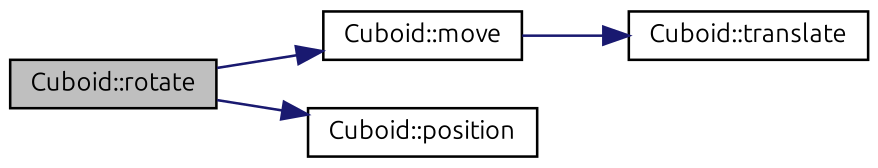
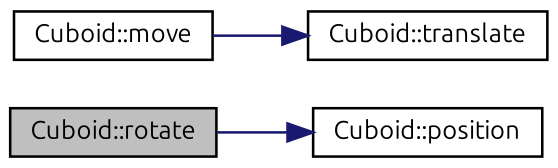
(257, 62) -> none
